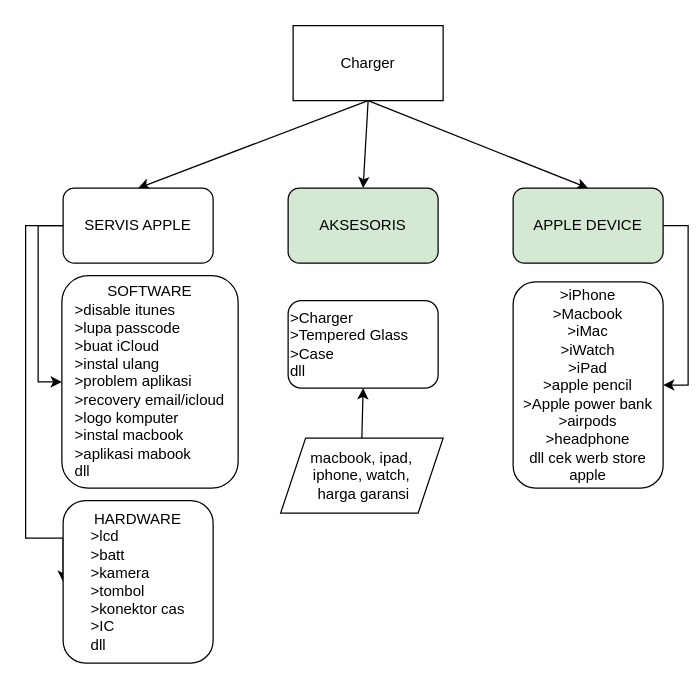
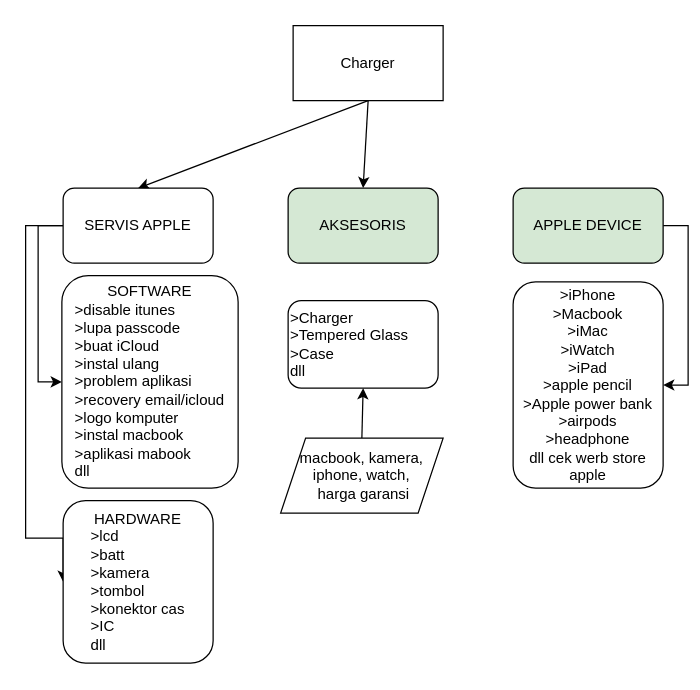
(475, 143) -> none
(362, 476) -> (362, 476)
